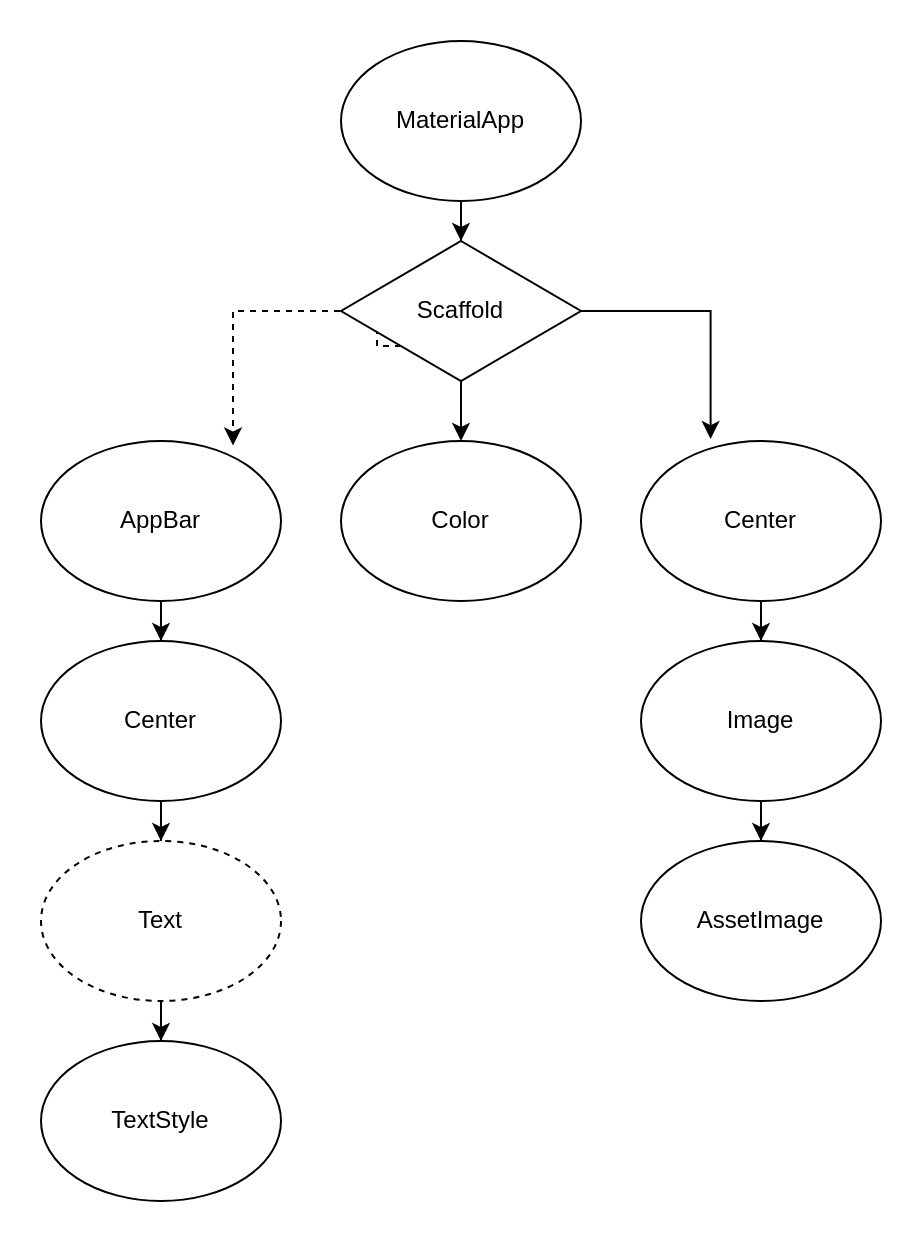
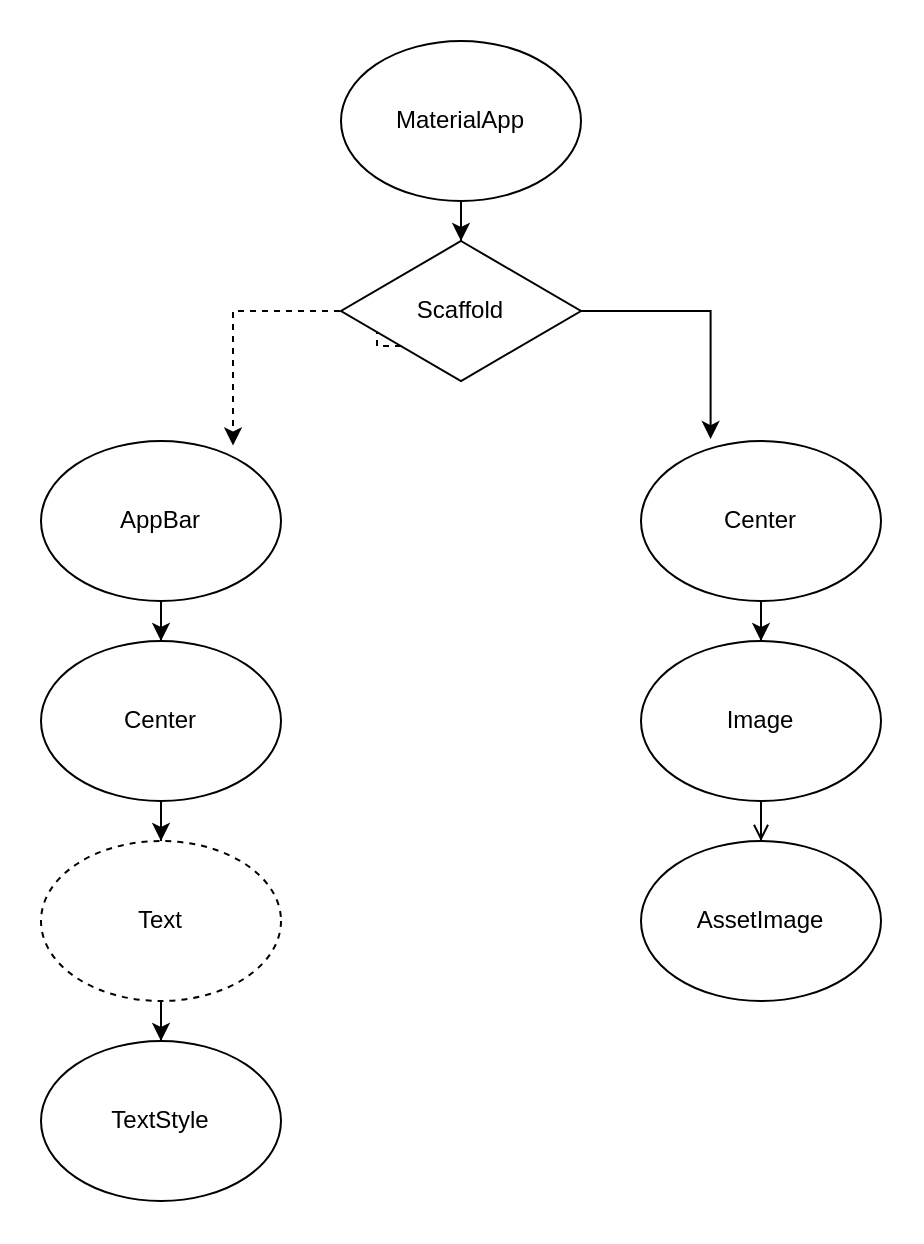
(461, 404) -> none
(461, 521) -> none
(761, 826) -> (761, 829)
